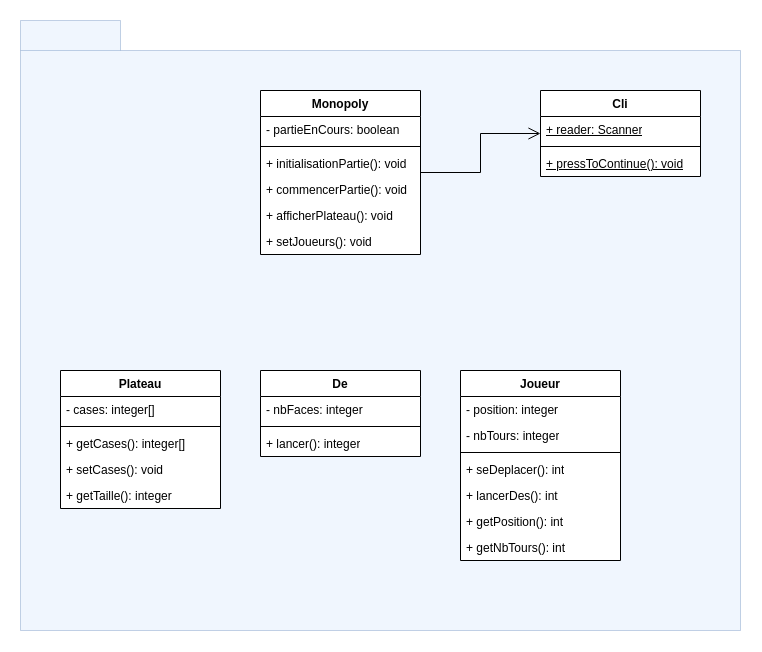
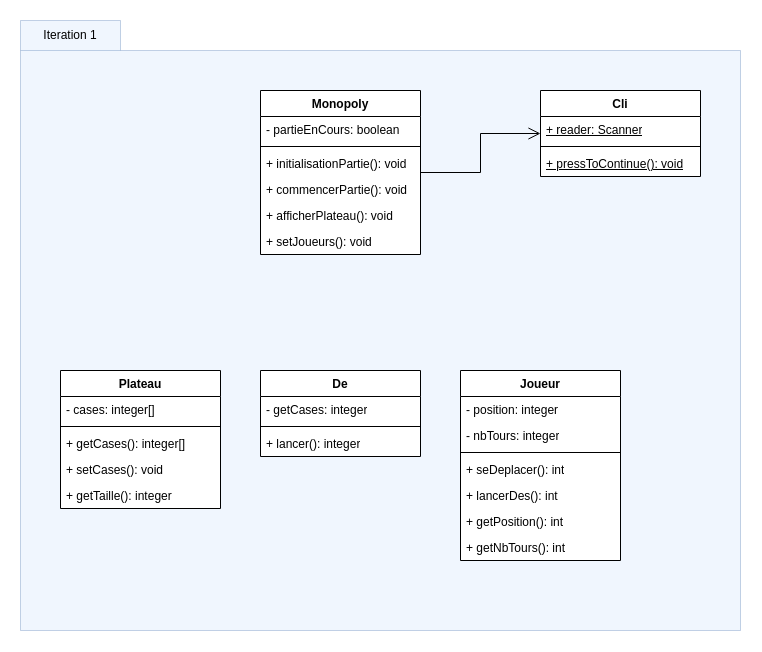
none -> (71, 36)
(321, 411) -> (324, 411)
